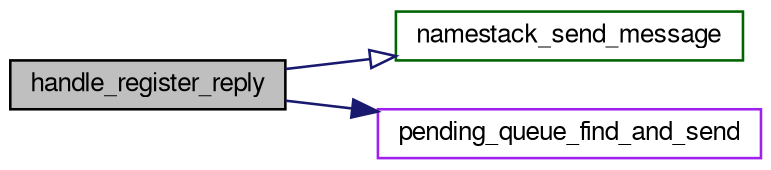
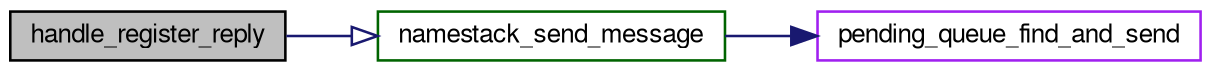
(319, 105) -> (758, 36)
